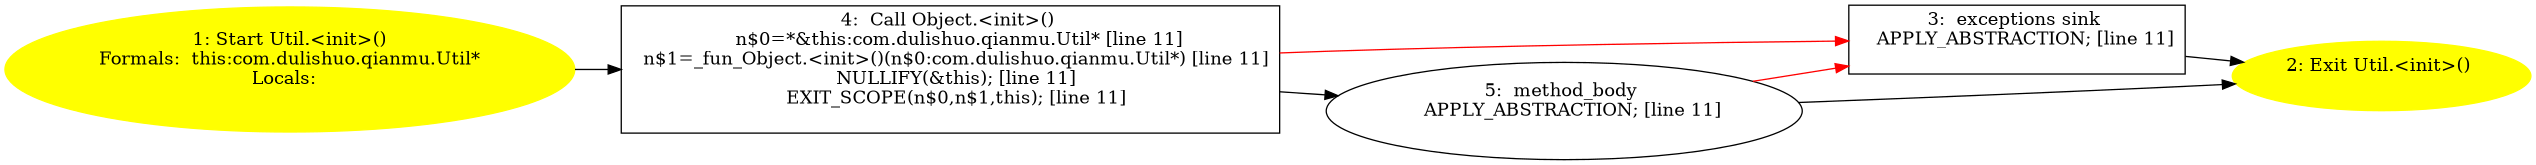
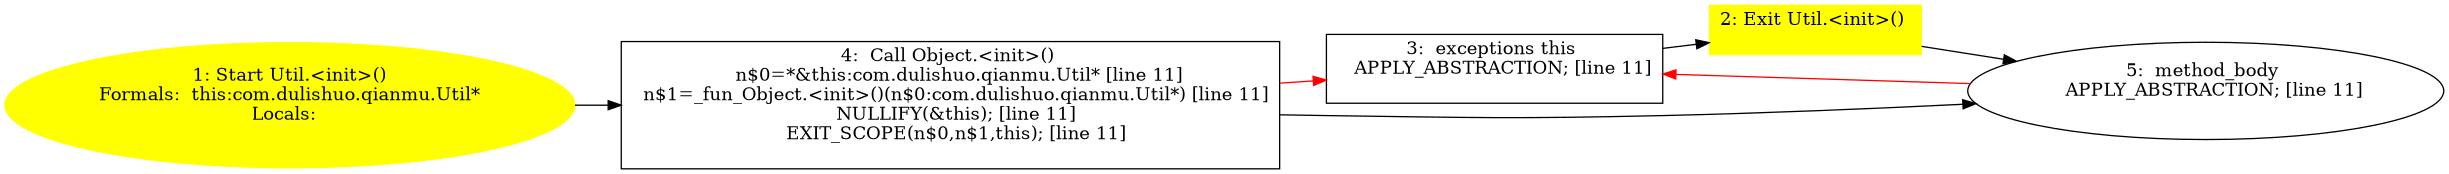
(2017, 40) -> (1495, 69)
(2382, 76) -> (1815, 30)
(2010, 94) -> (1963, 53)
